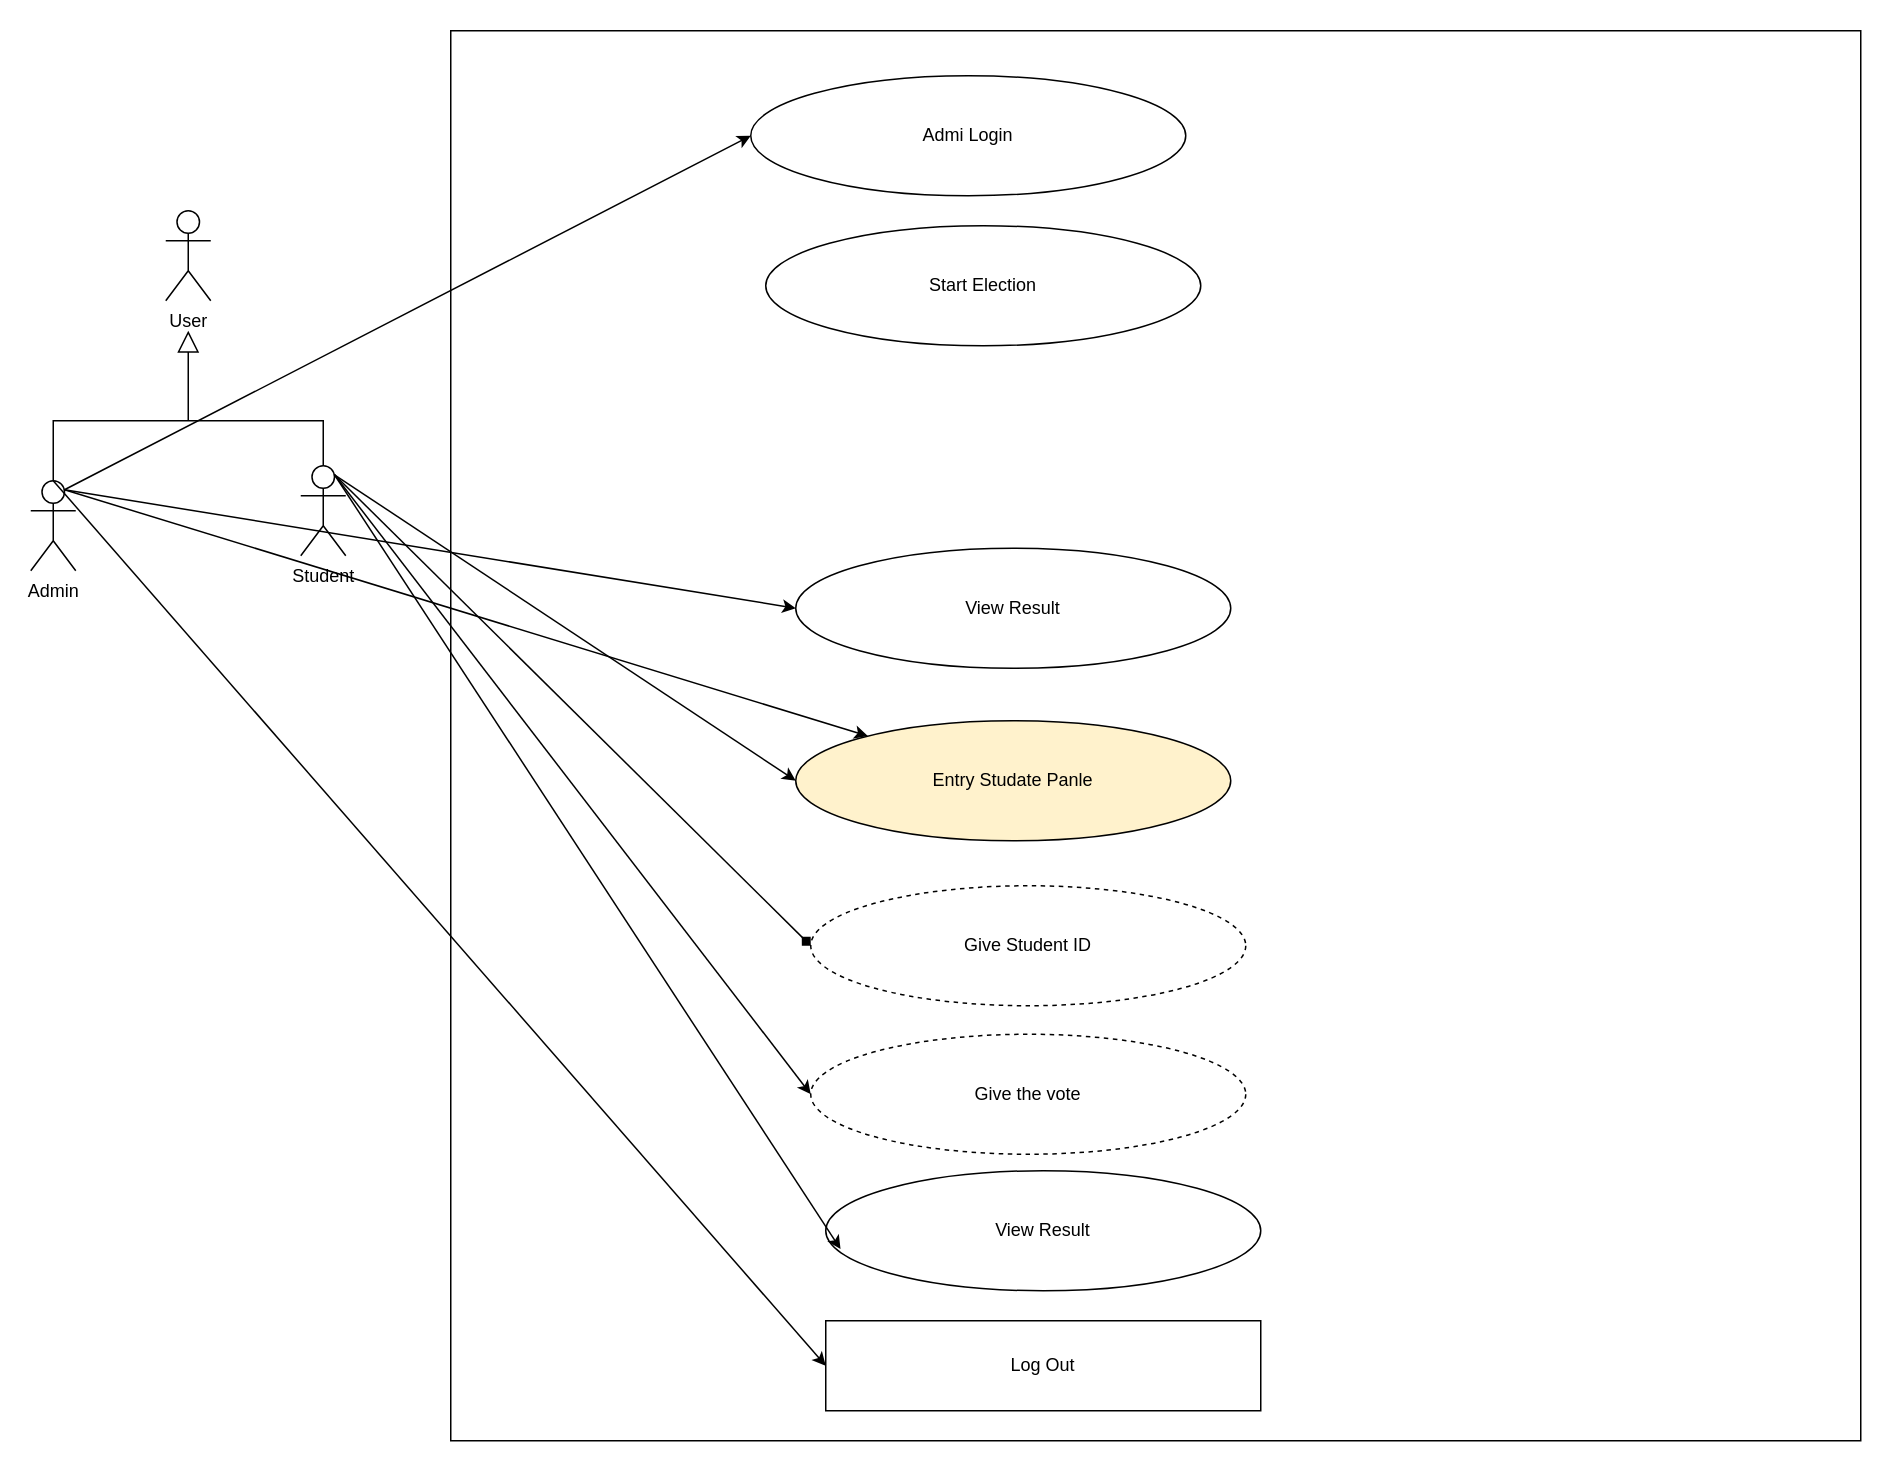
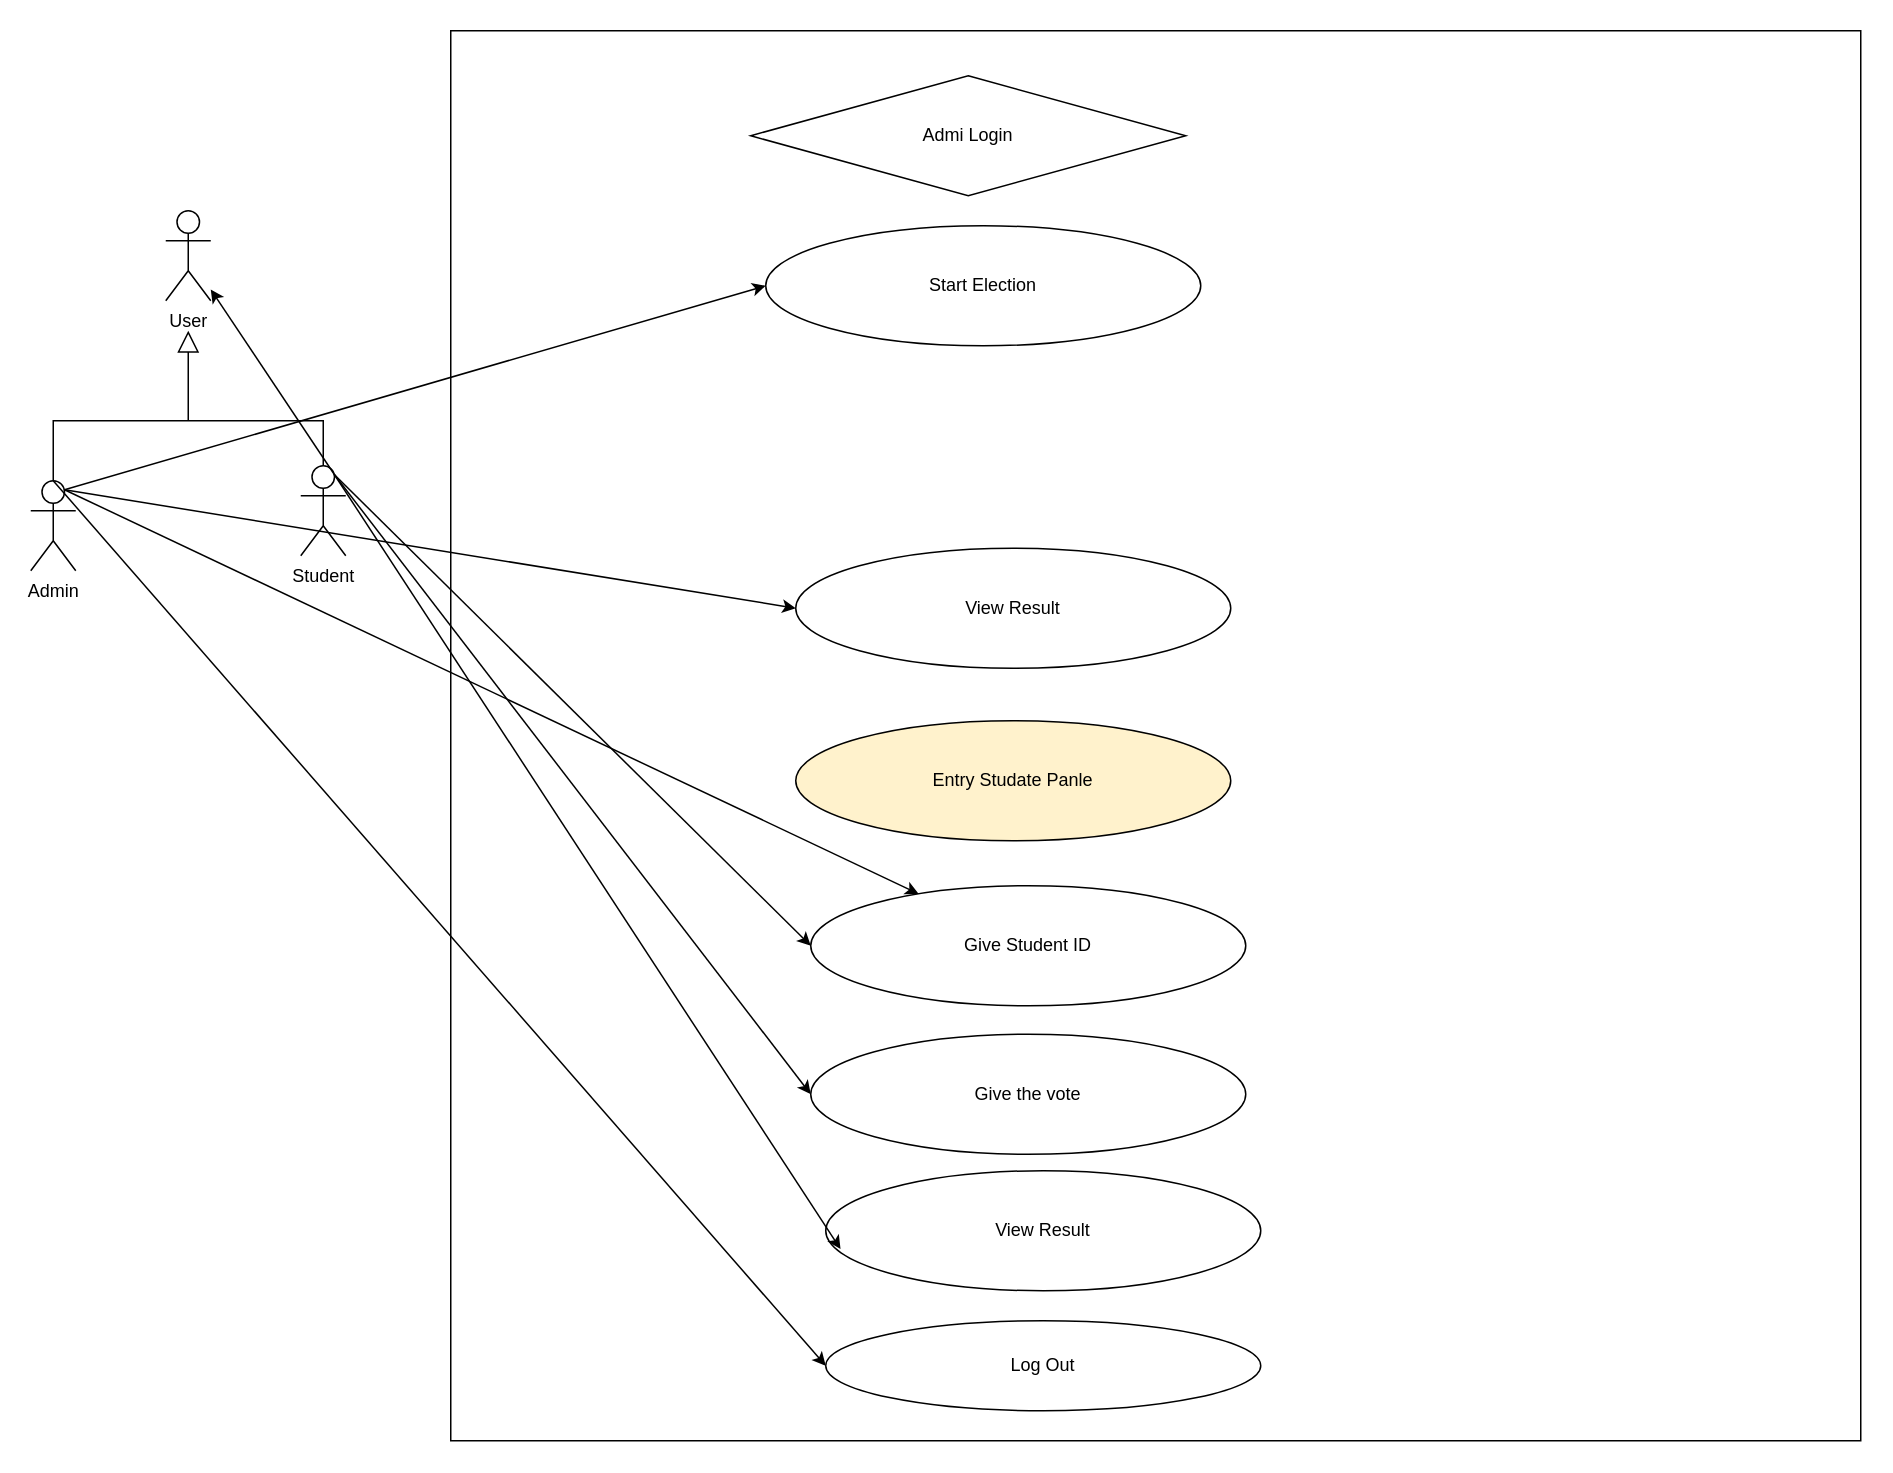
(968, 136) -> (968, 136)
(473, 279) -> (269, 586)
(244, 545) -> (533, 354)
(700, 717) -> (269, 376)
(802, 937) -> (803, 938)
(1028, 946) -> (1028, 946)
(1028, 1094) -> (1028, 1094)
(1043, 1366) -> (1043, 1366)
